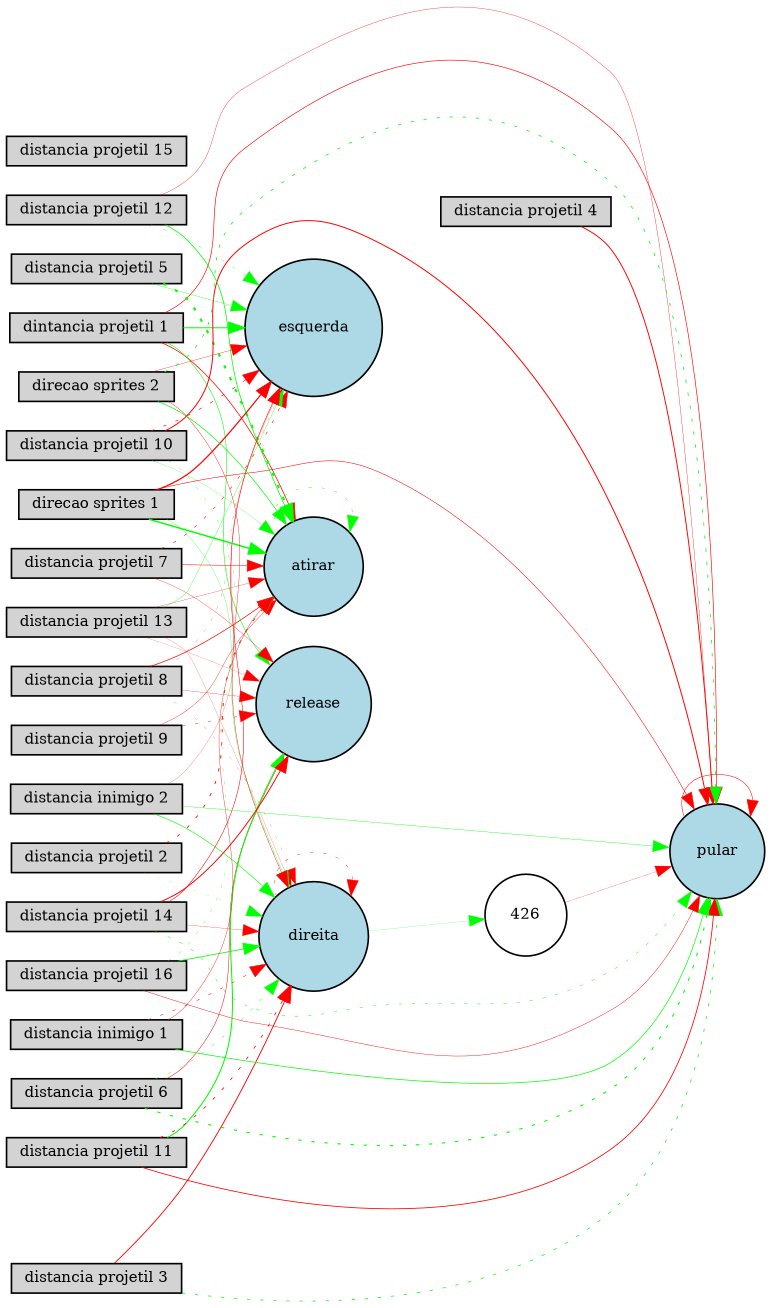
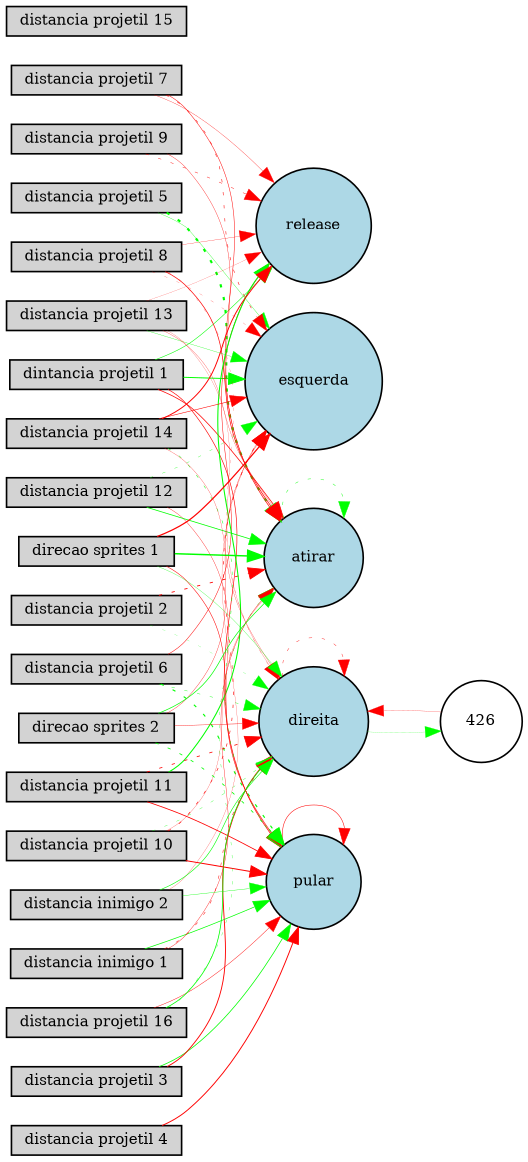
(212, 490) -> (222, 721)
(611, 887) -> (413, 711)
(559, 1247) -> (230, 1012)
